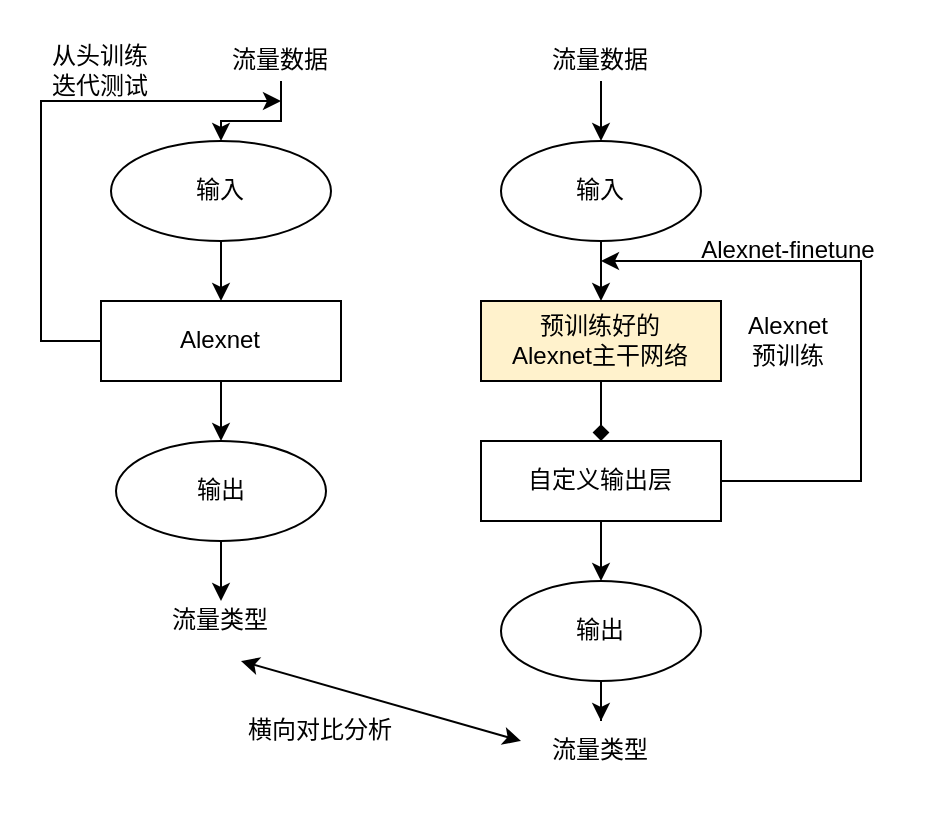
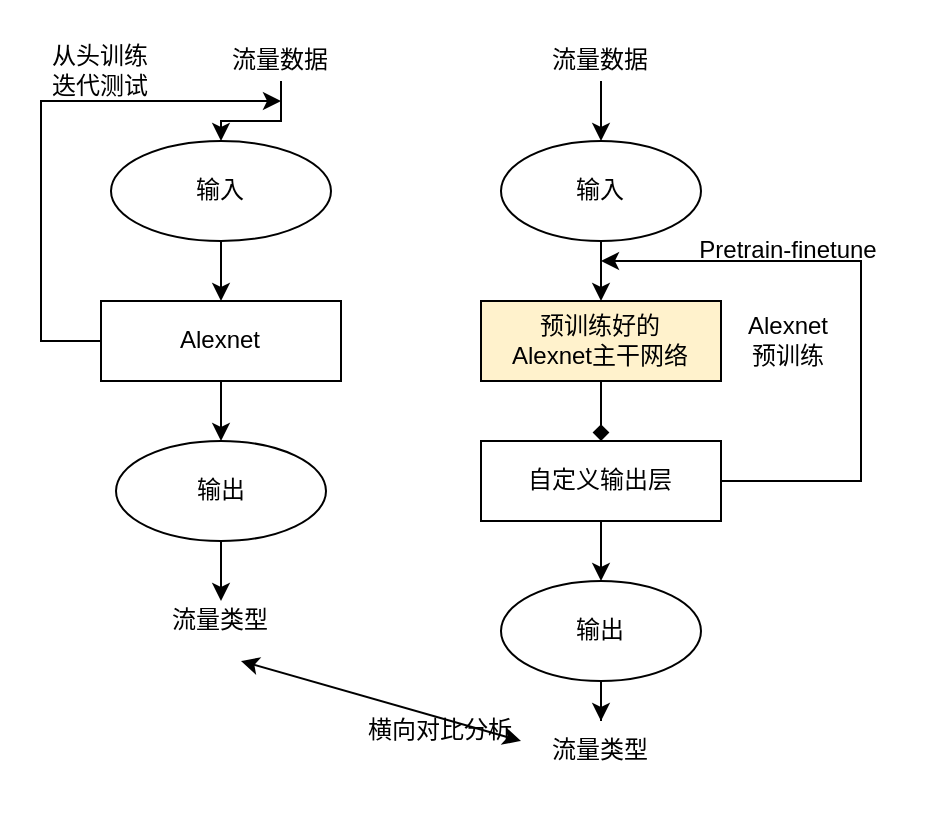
(789, 251) -> (789, 251)
(321, 731) -> (441, 731)
